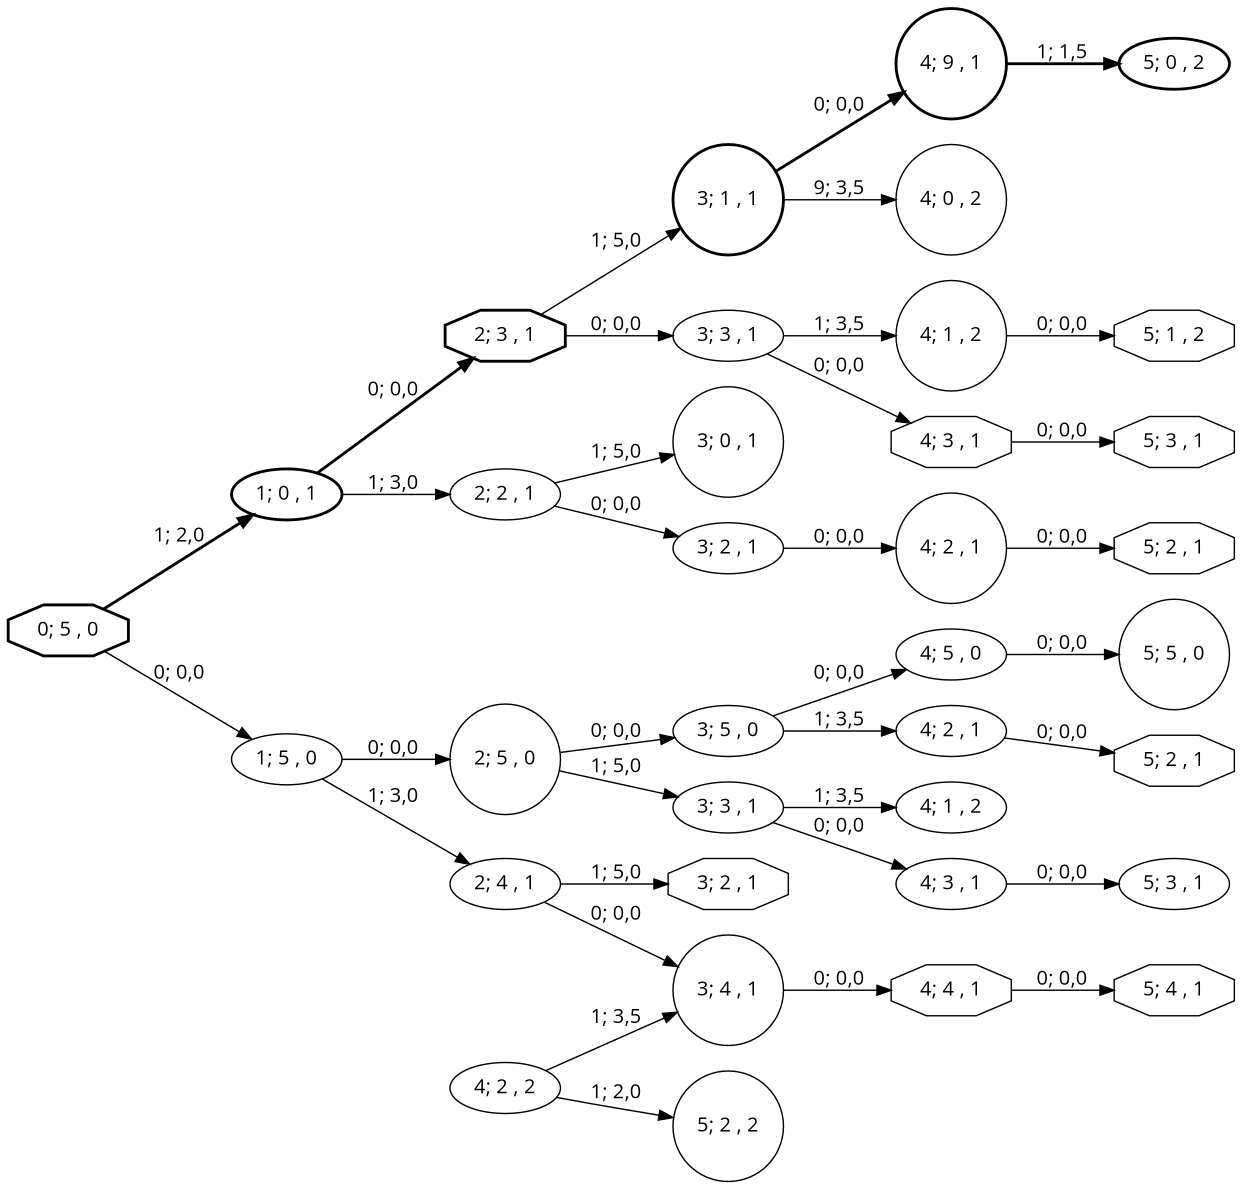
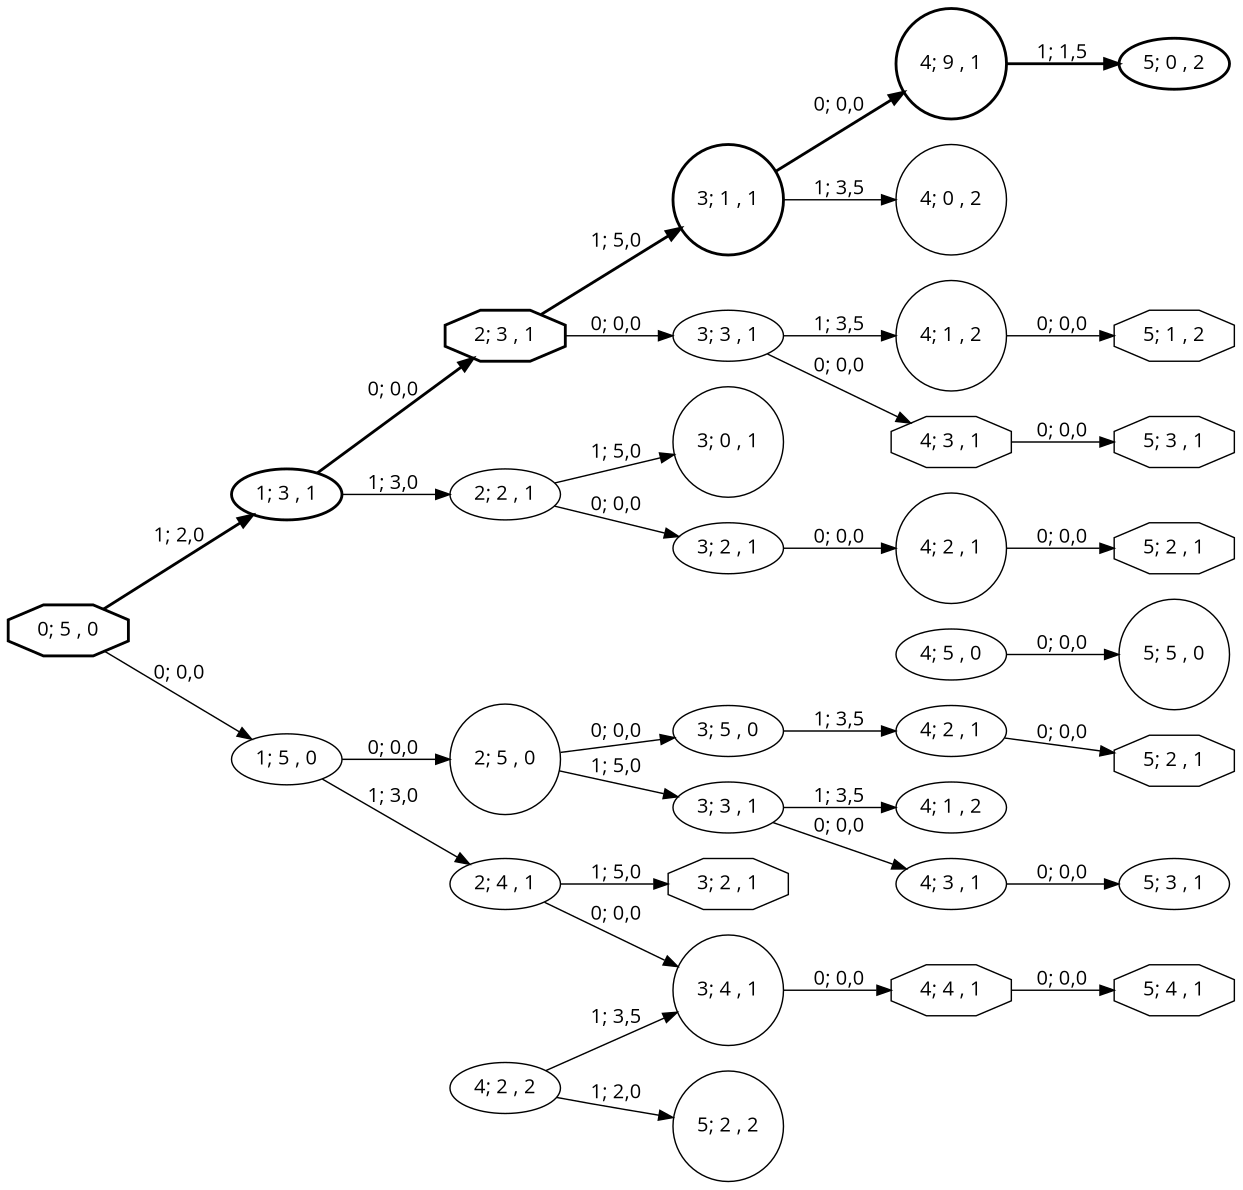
(840, 189) -> (840, 189)
(605, 275) -> (605, 275)
(287, 494) -> (287, 494)
(833, 695) -> none
